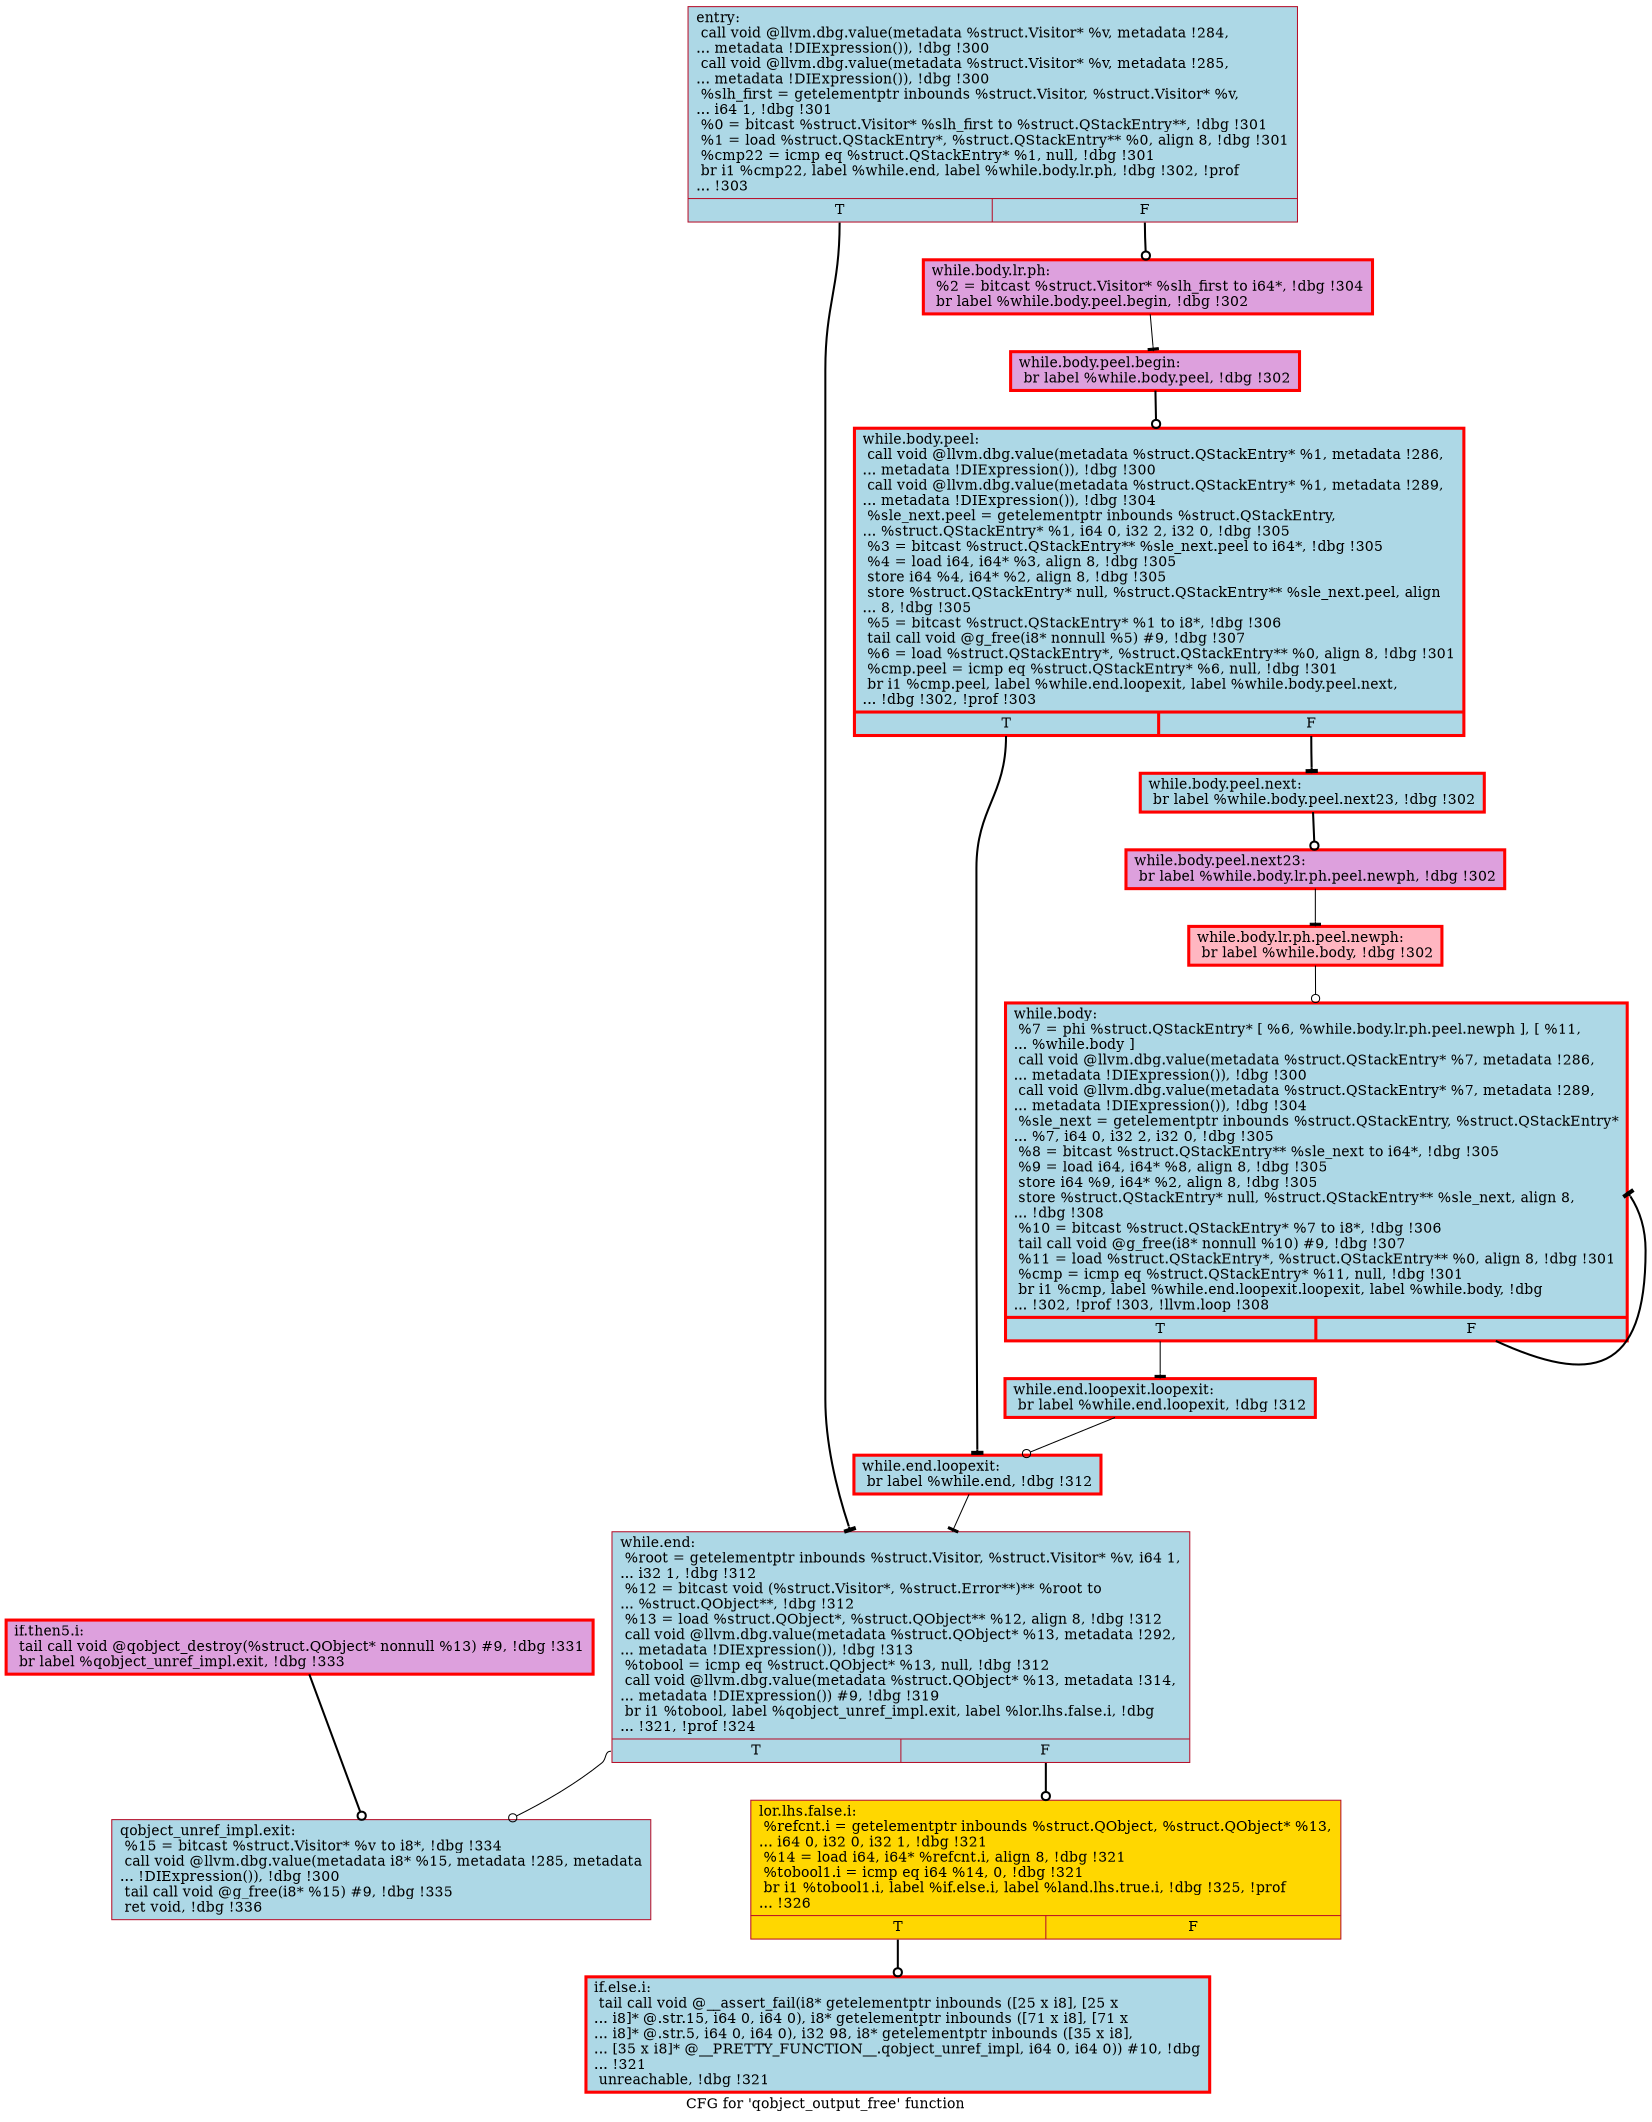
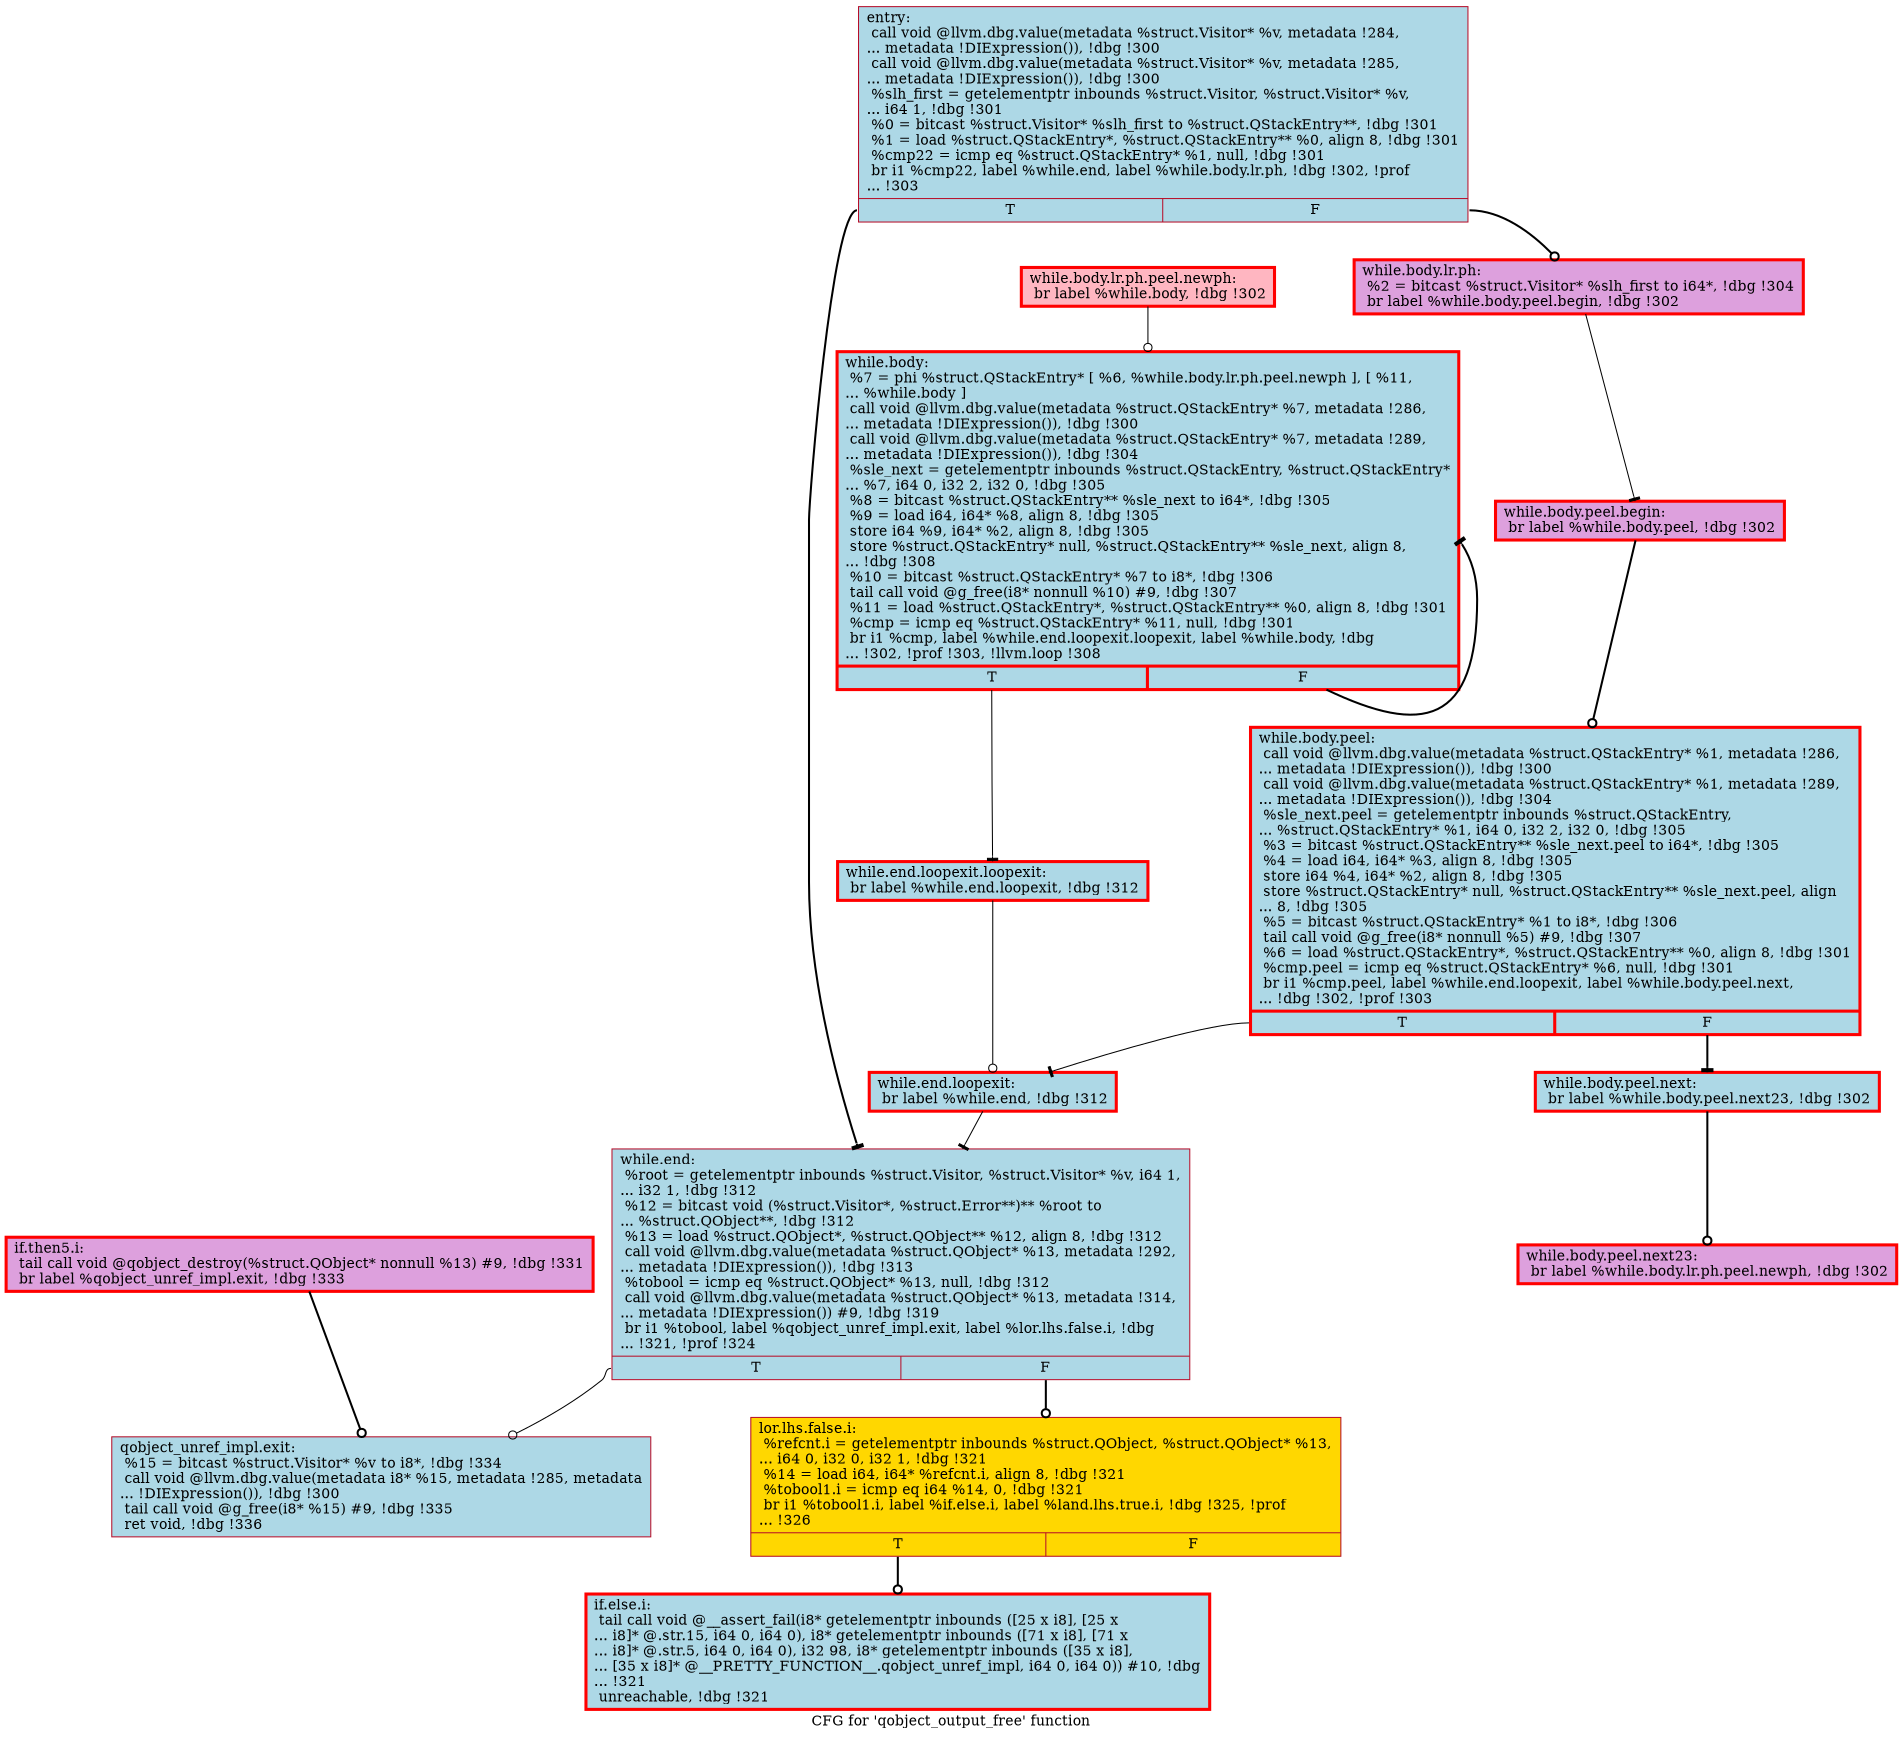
(1315, 905) -> none
(976, 1091) -> (1150, 1042)
